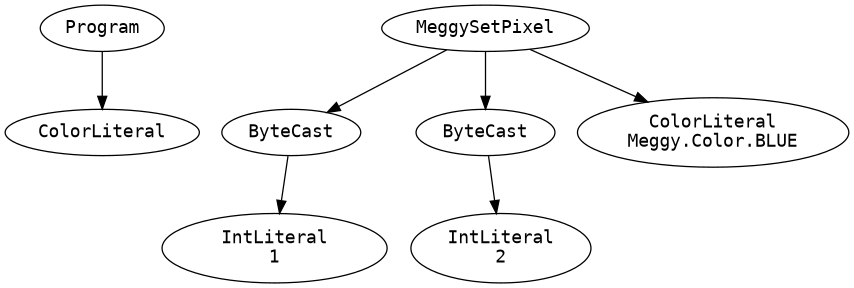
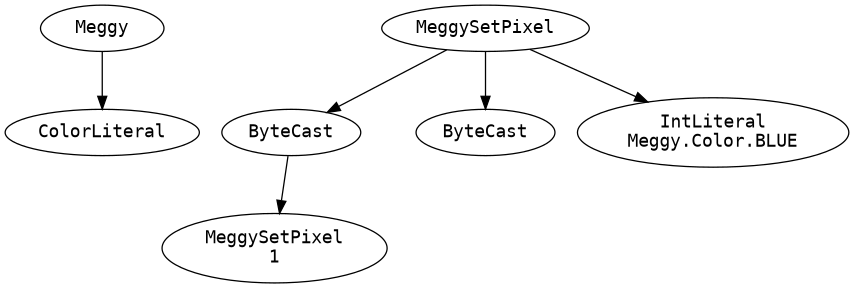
(102, 28) -> (102, 28)
(713, 132) -> (713, 132)
(275, 248) -> (275, 248)
(501, 248) -> none
